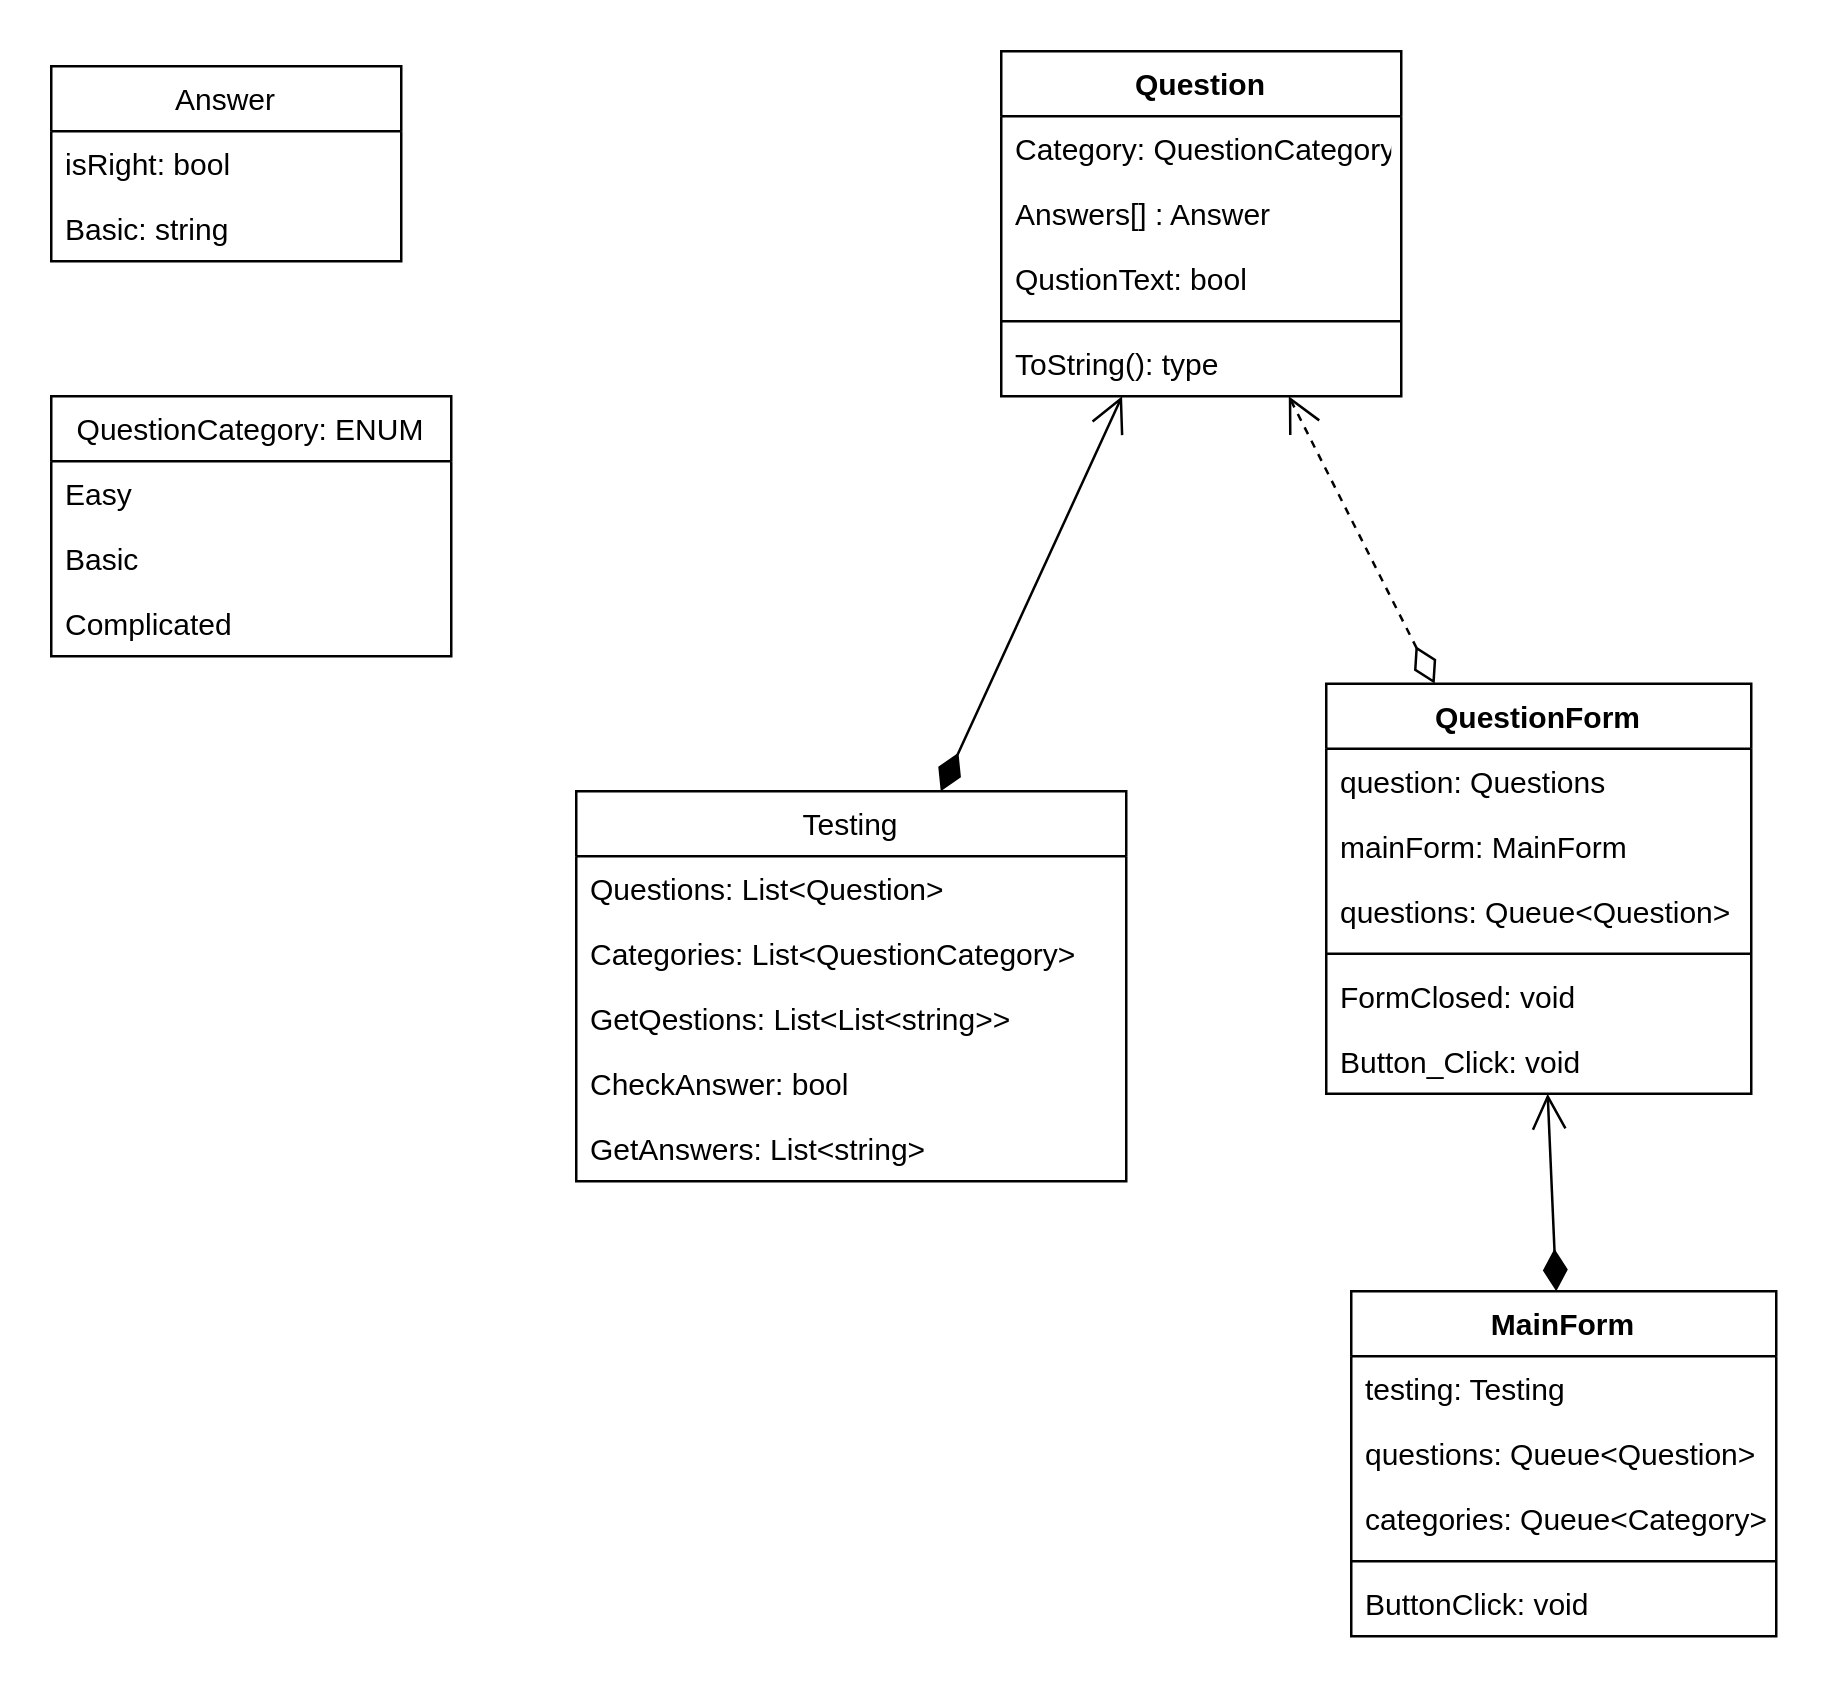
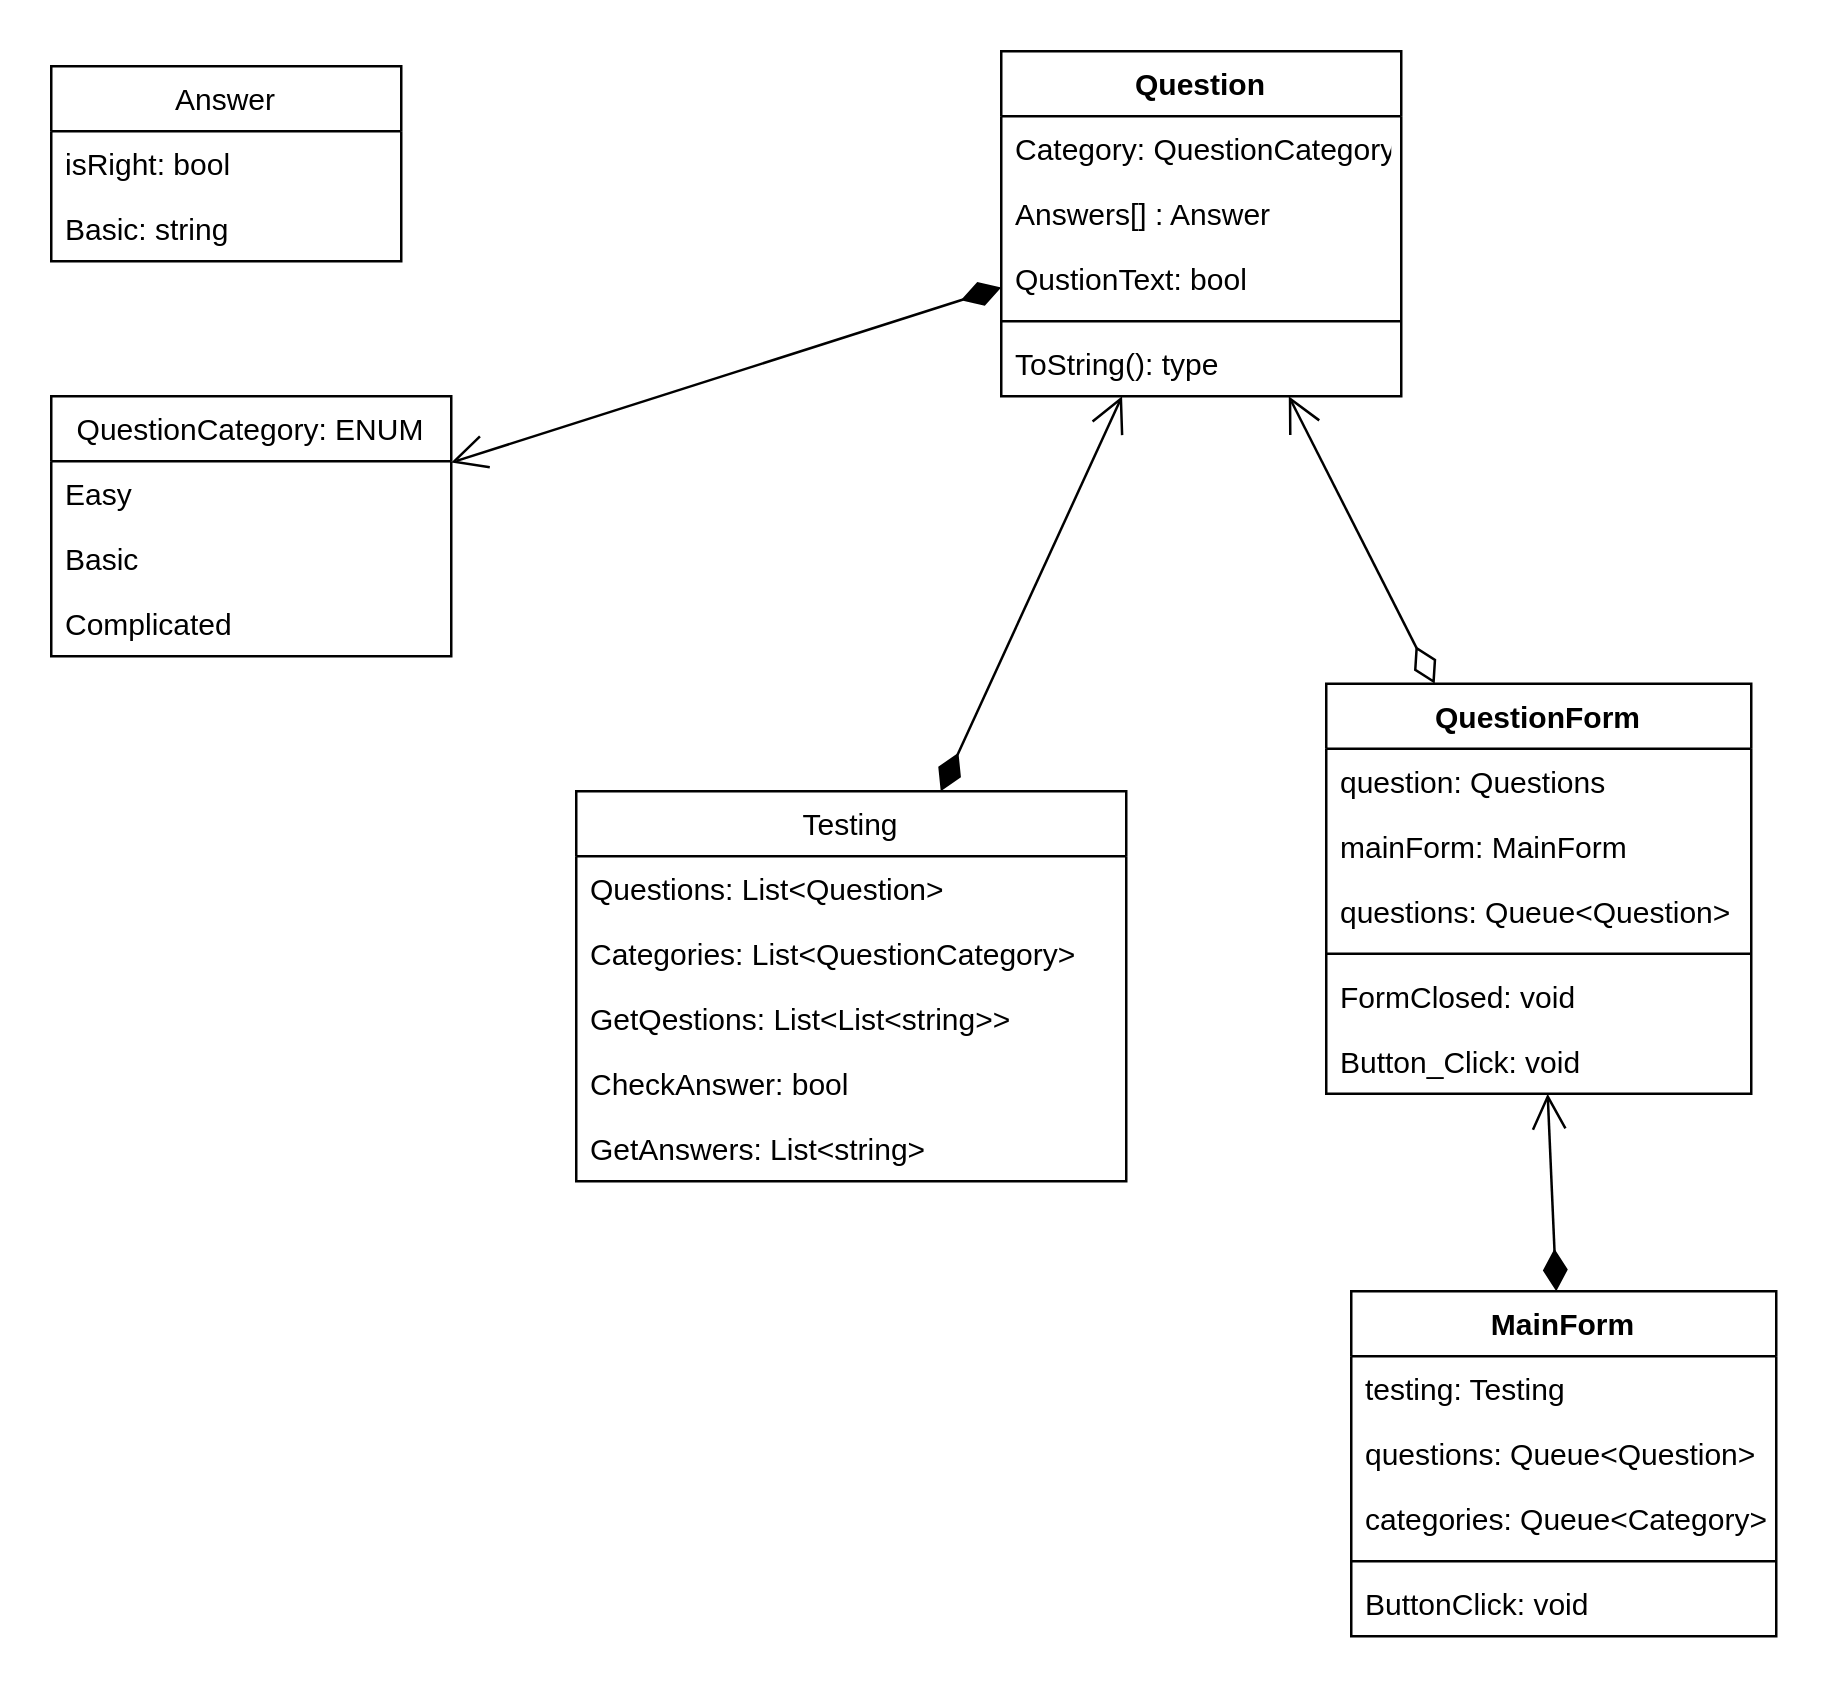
none -> (710, 380)
(1354, 525) -> (1354, 525)
